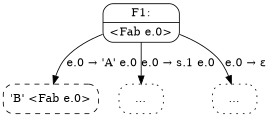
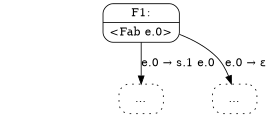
(51, 99) -> none
